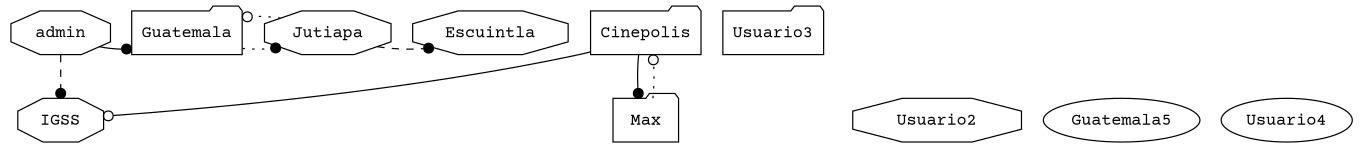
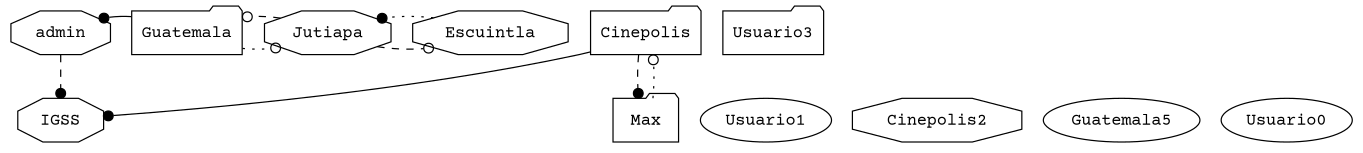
none -> (410, 16)
(267, 17) -> (267, 17)
(110, 48) -> (120, 16)
(256, 49) -> (256, 49)
(400, 49) -> (400, 49)
(638, 72) -> (638, 72)
(353, 92) -> (353, 92)
none -> (766, 120)
(937, 120) -> (937, 120)
(1287, 120) -> (1287, 120)
